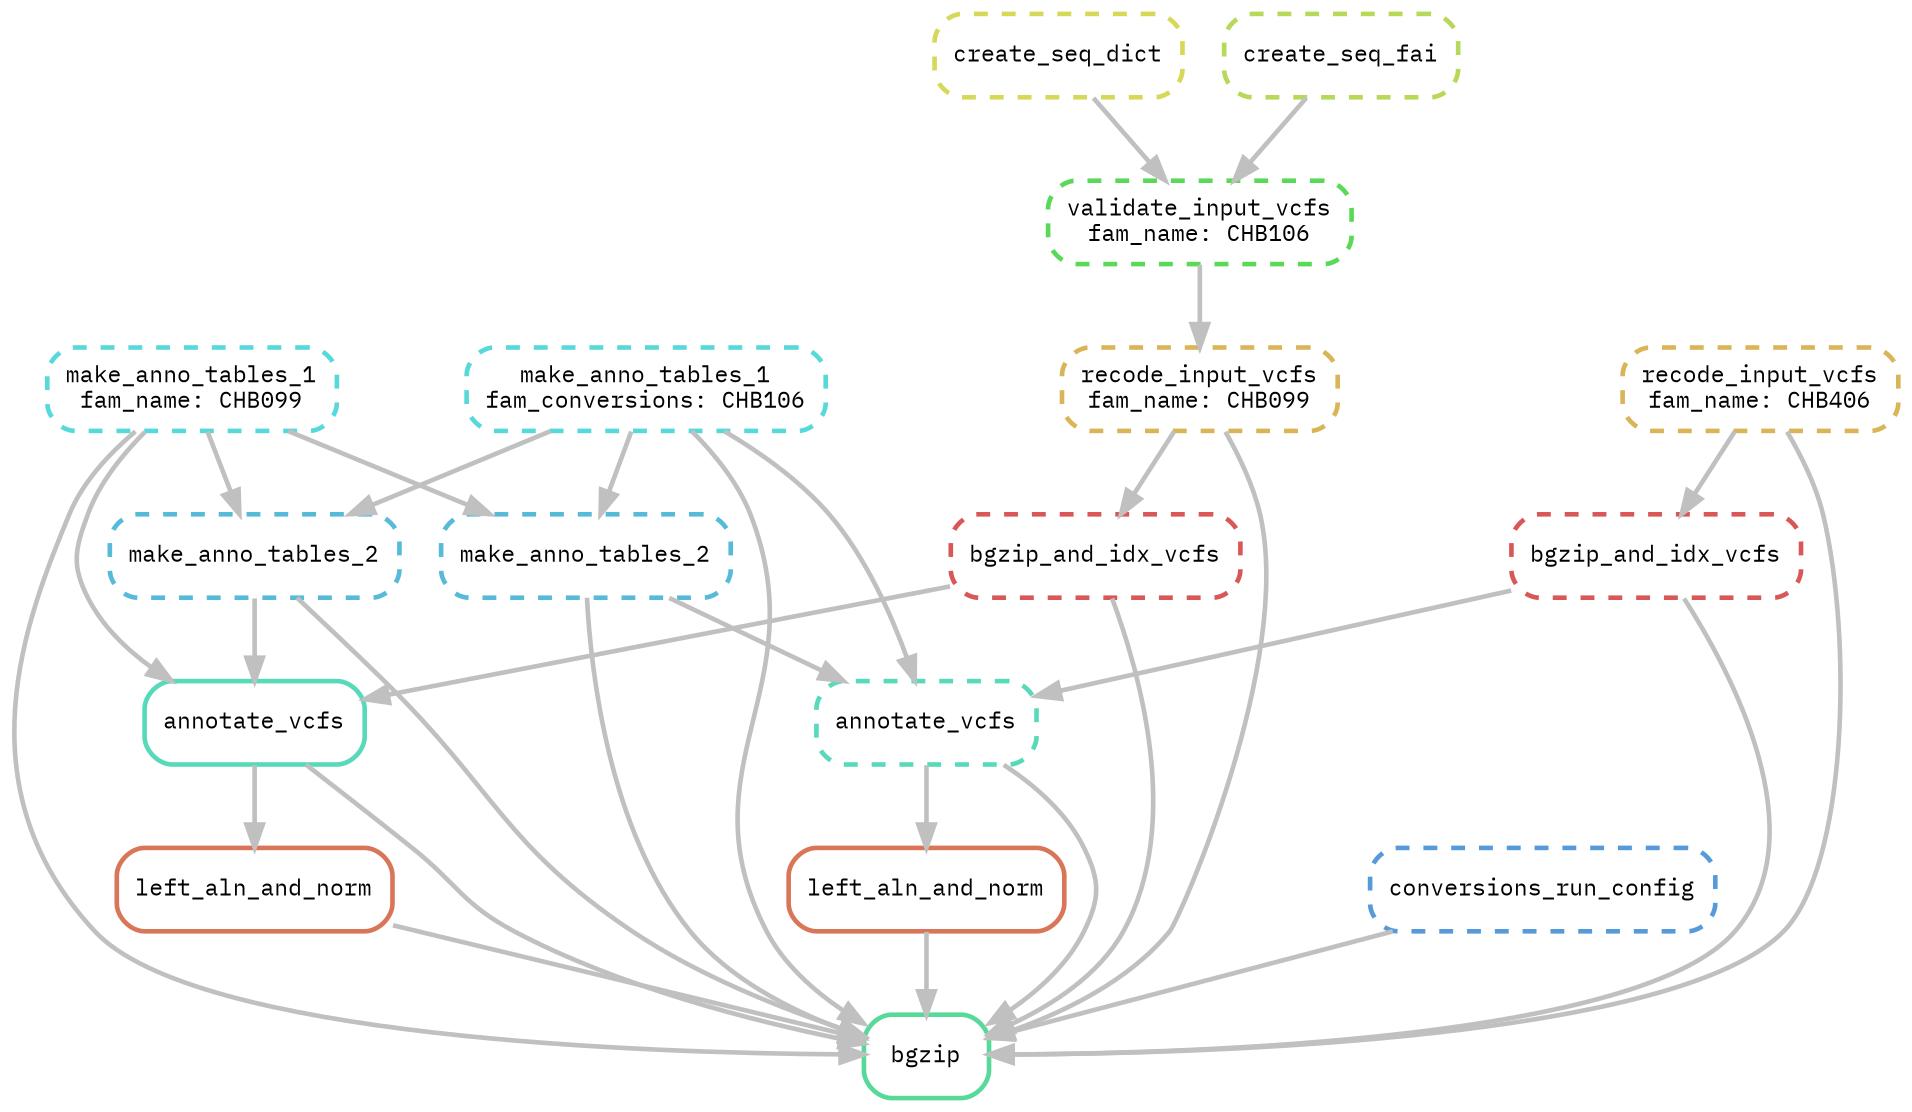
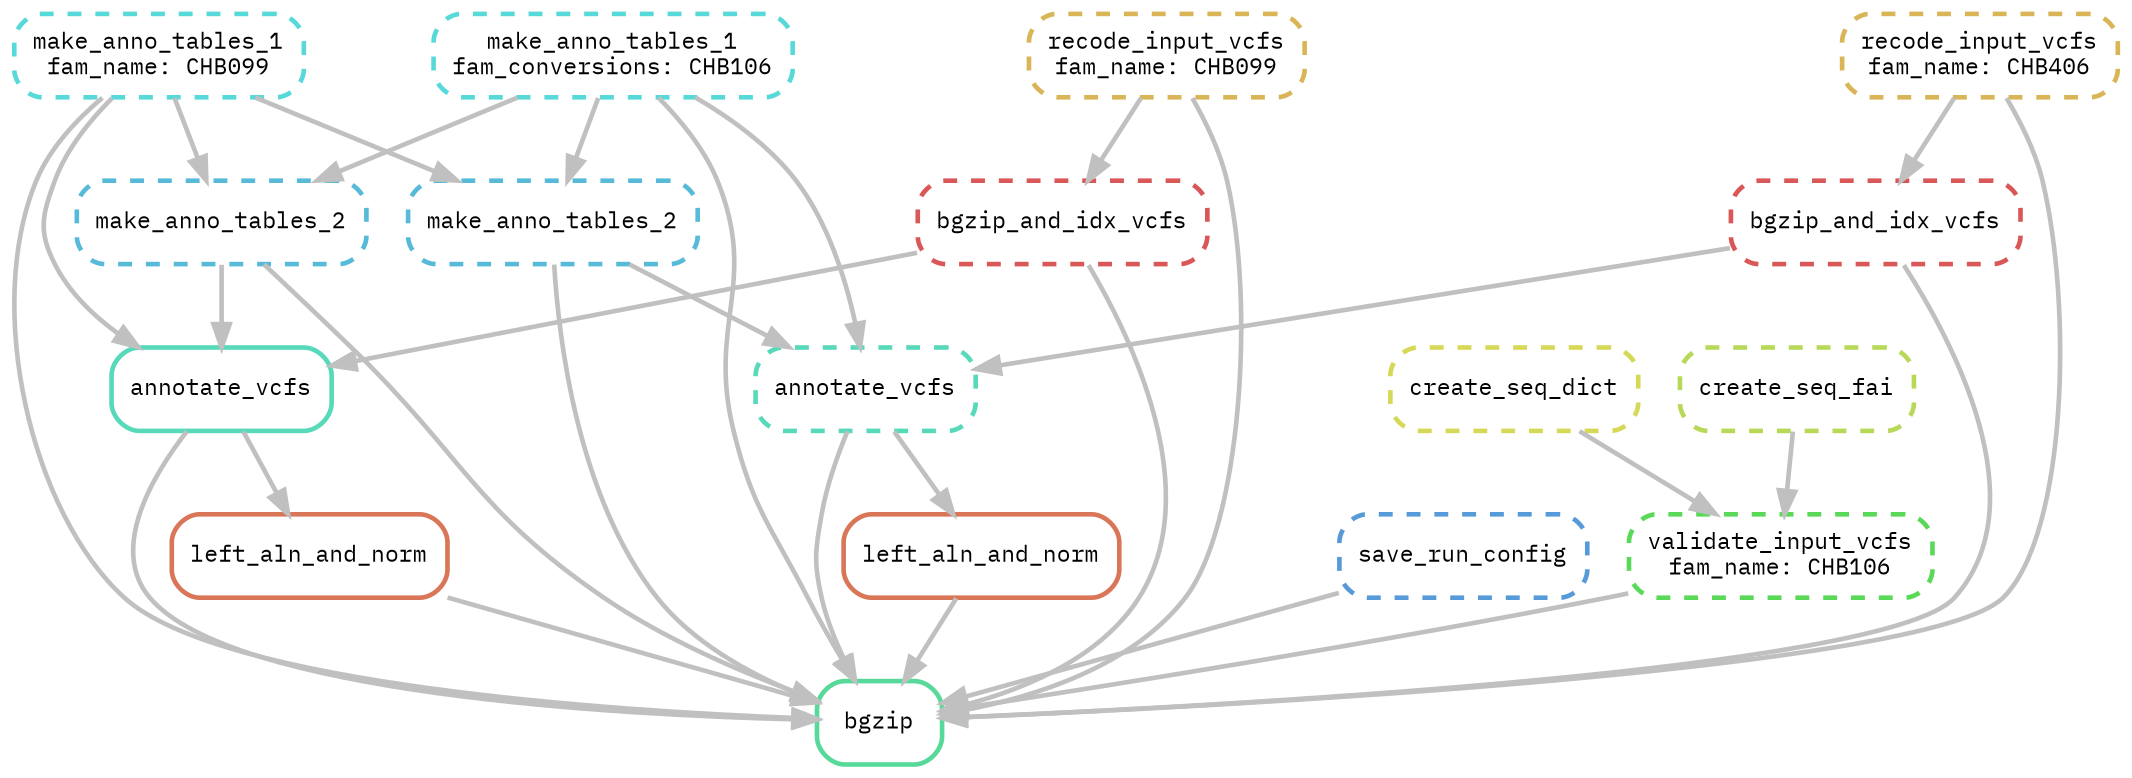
(1200, 294) -> (1298, 654)
(1543, 890) -> (1463, 556)
